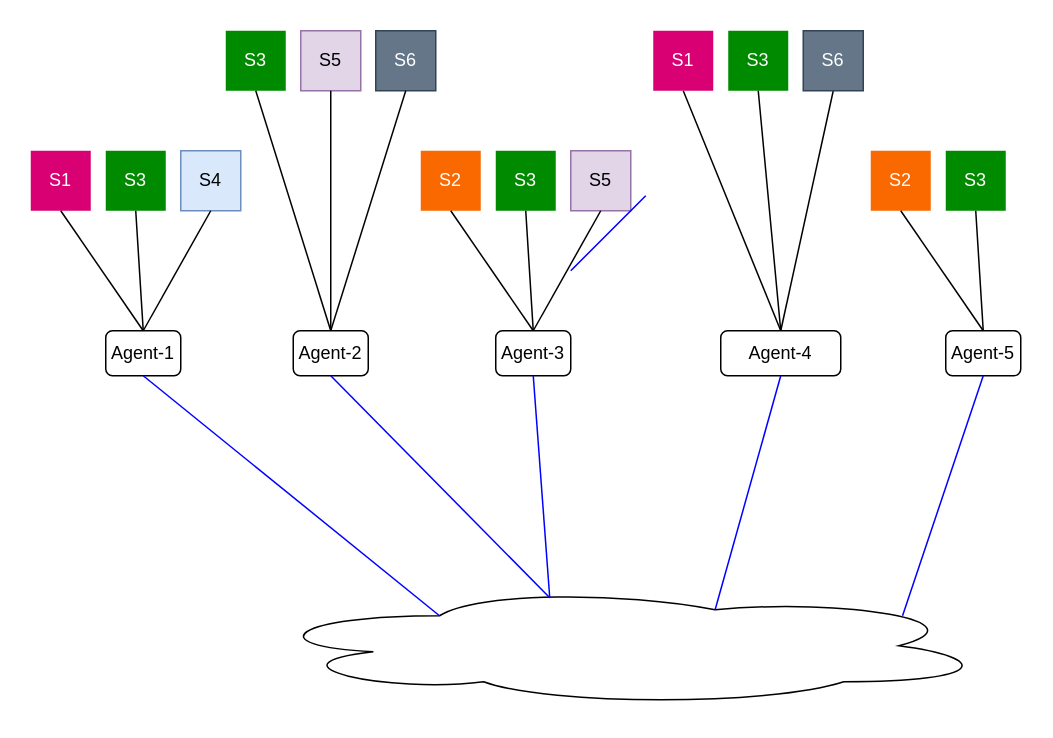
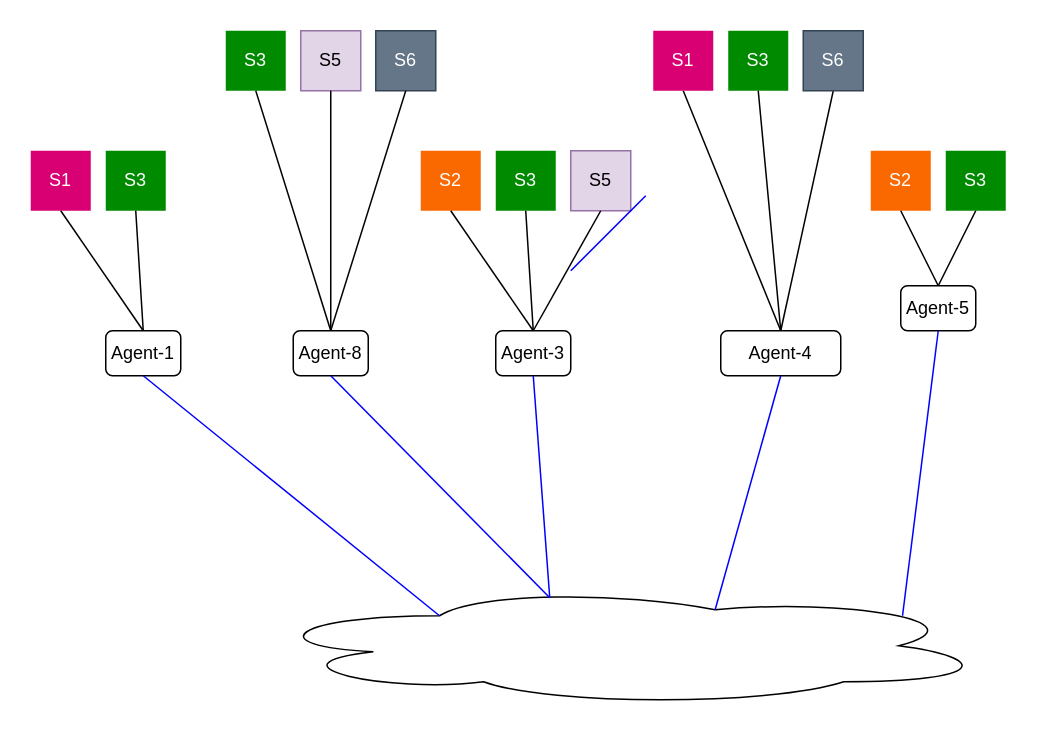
(211, 181) -> none
(177, 271) -> none
(331, 353) -> (331, 353)
(983, 353) -> (938, 308)
